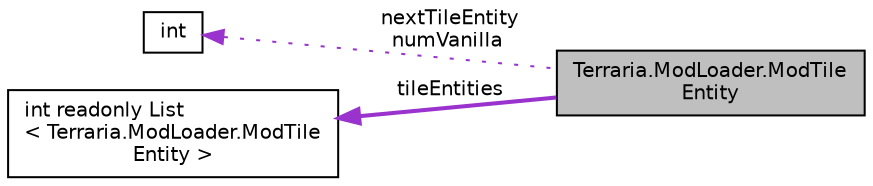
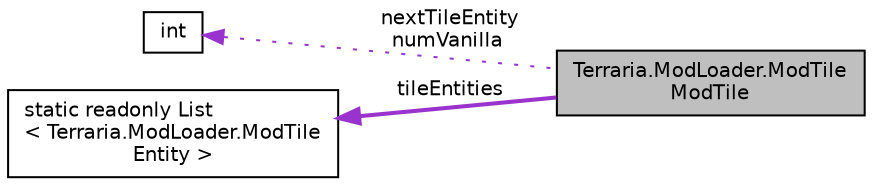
(711, 83) -> (711, 83)
(173, 134) -> (173, 134)
